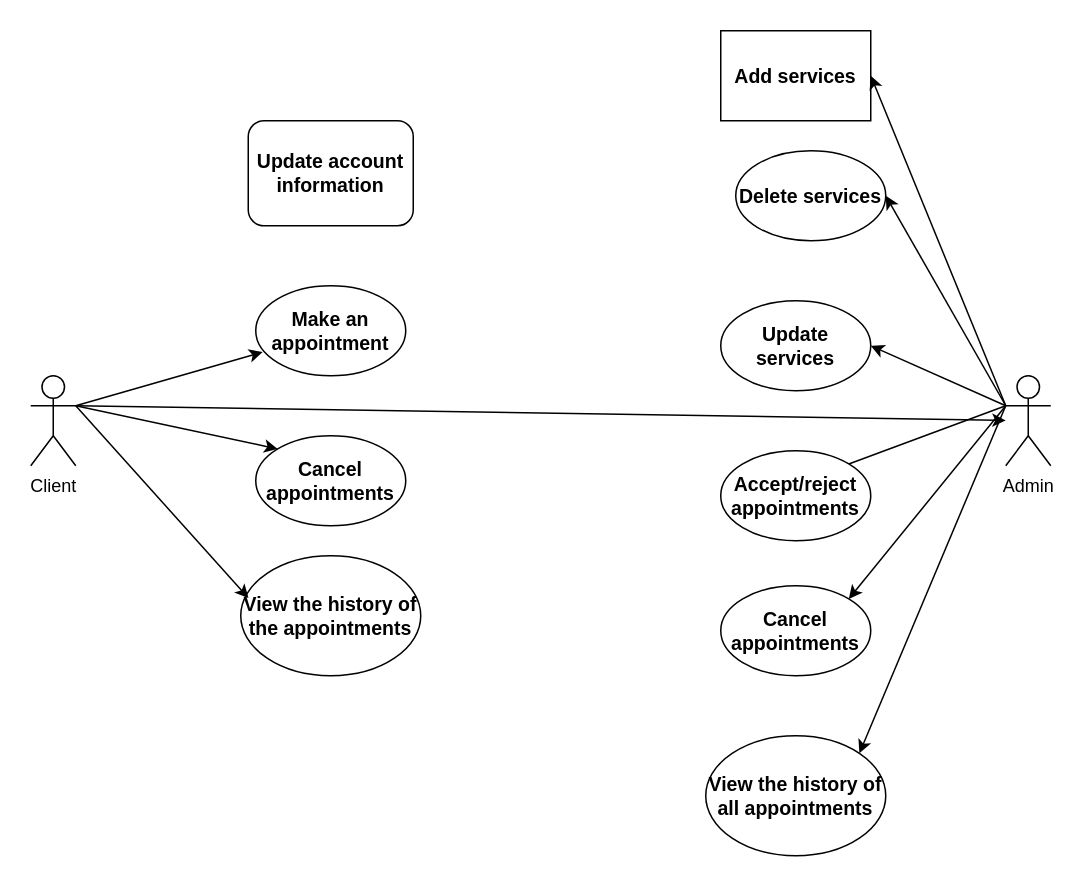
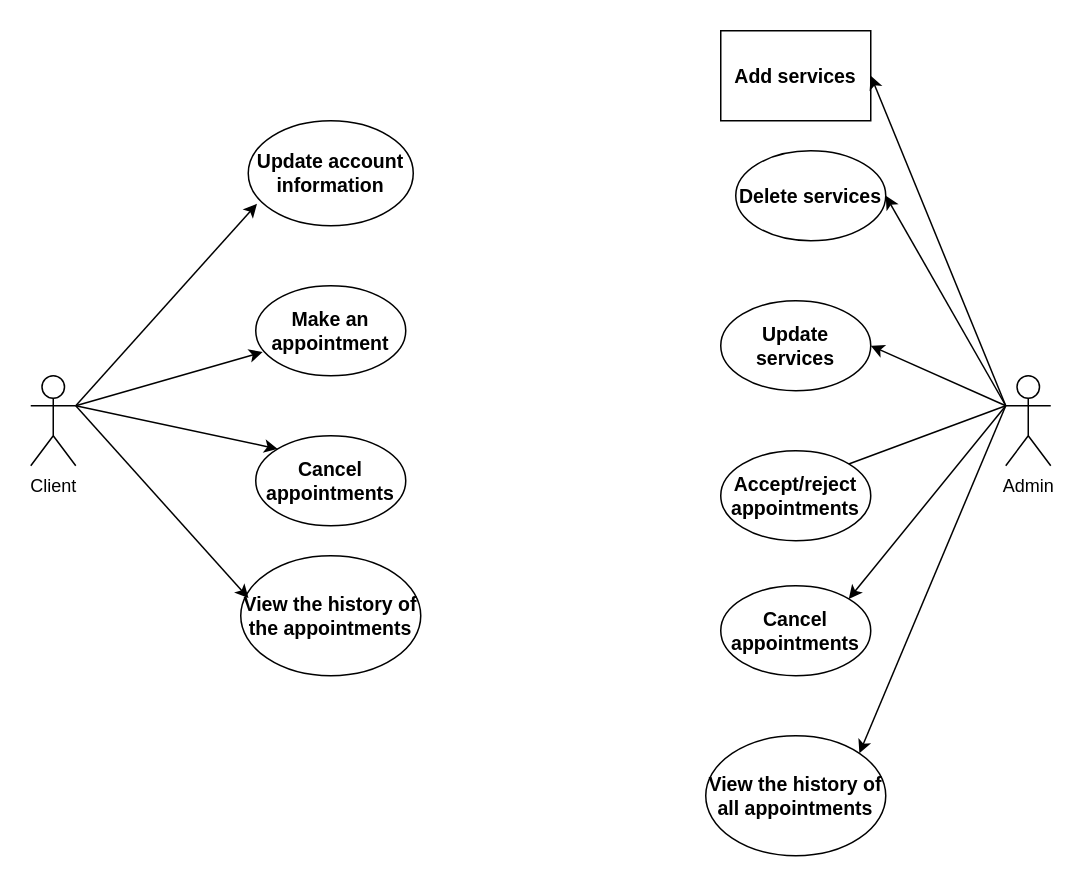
(331, 173) -> (331, 173)
(521, 413) -> (165, 306)
